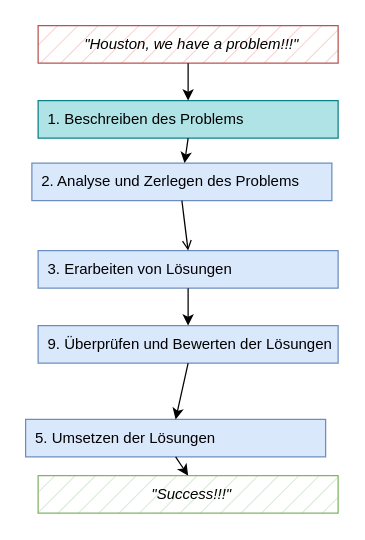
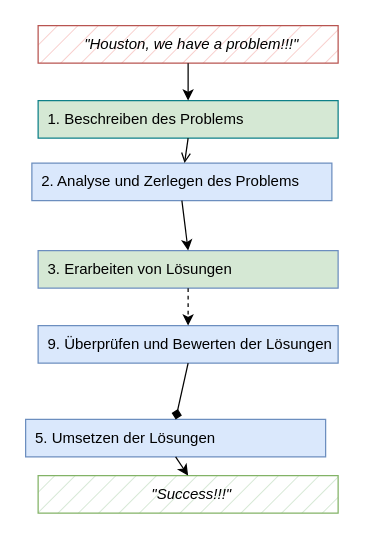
(188, 119) -> (188, 119)
(186, 153) -> (186, 155)
(187, 242) -> (187, 240)
(188, 269) -> (188, 269)
(188, 303) -> (188, 303)
(178, 410) -> (178, 409)
